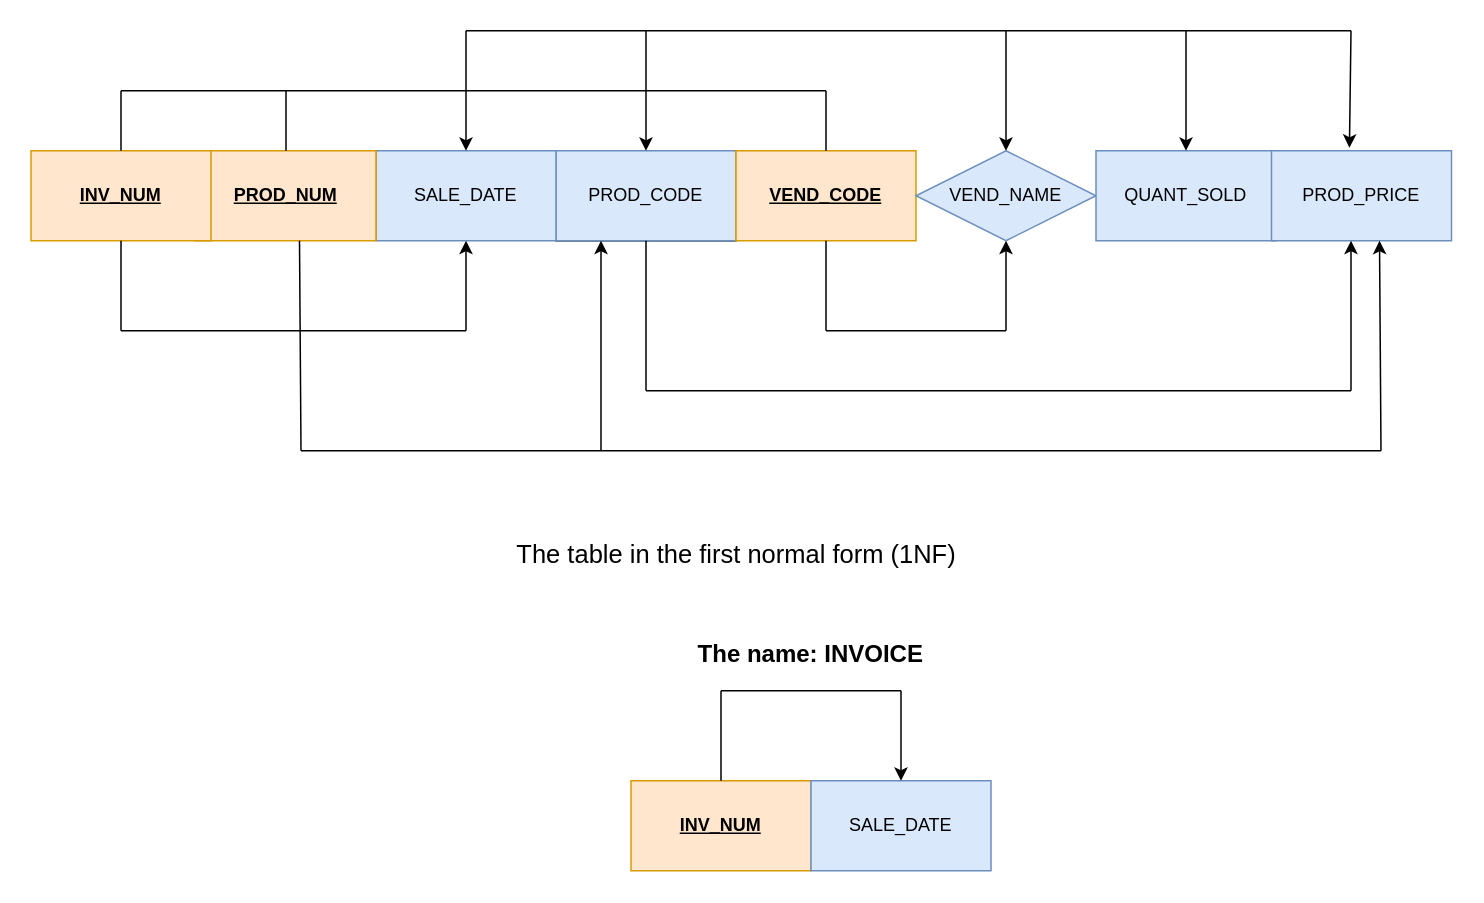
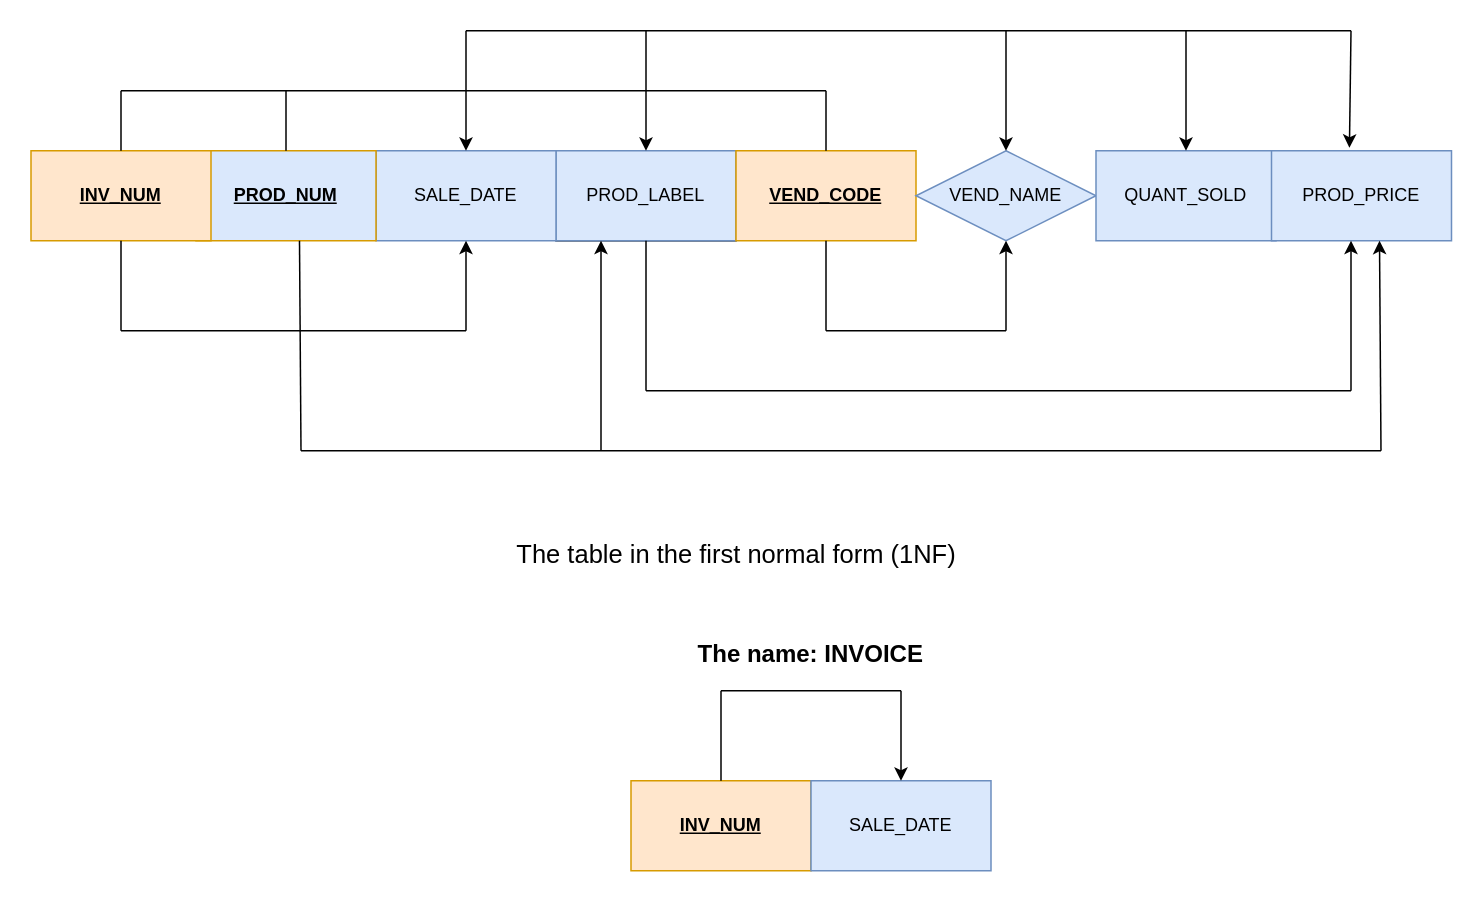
(286, 196) -> (286, 196)
(646, 196) -> (646, 196)
